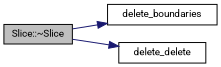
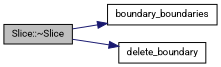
(162, 15) -> (162, 15)
(162, 53) -> (162, 53)
